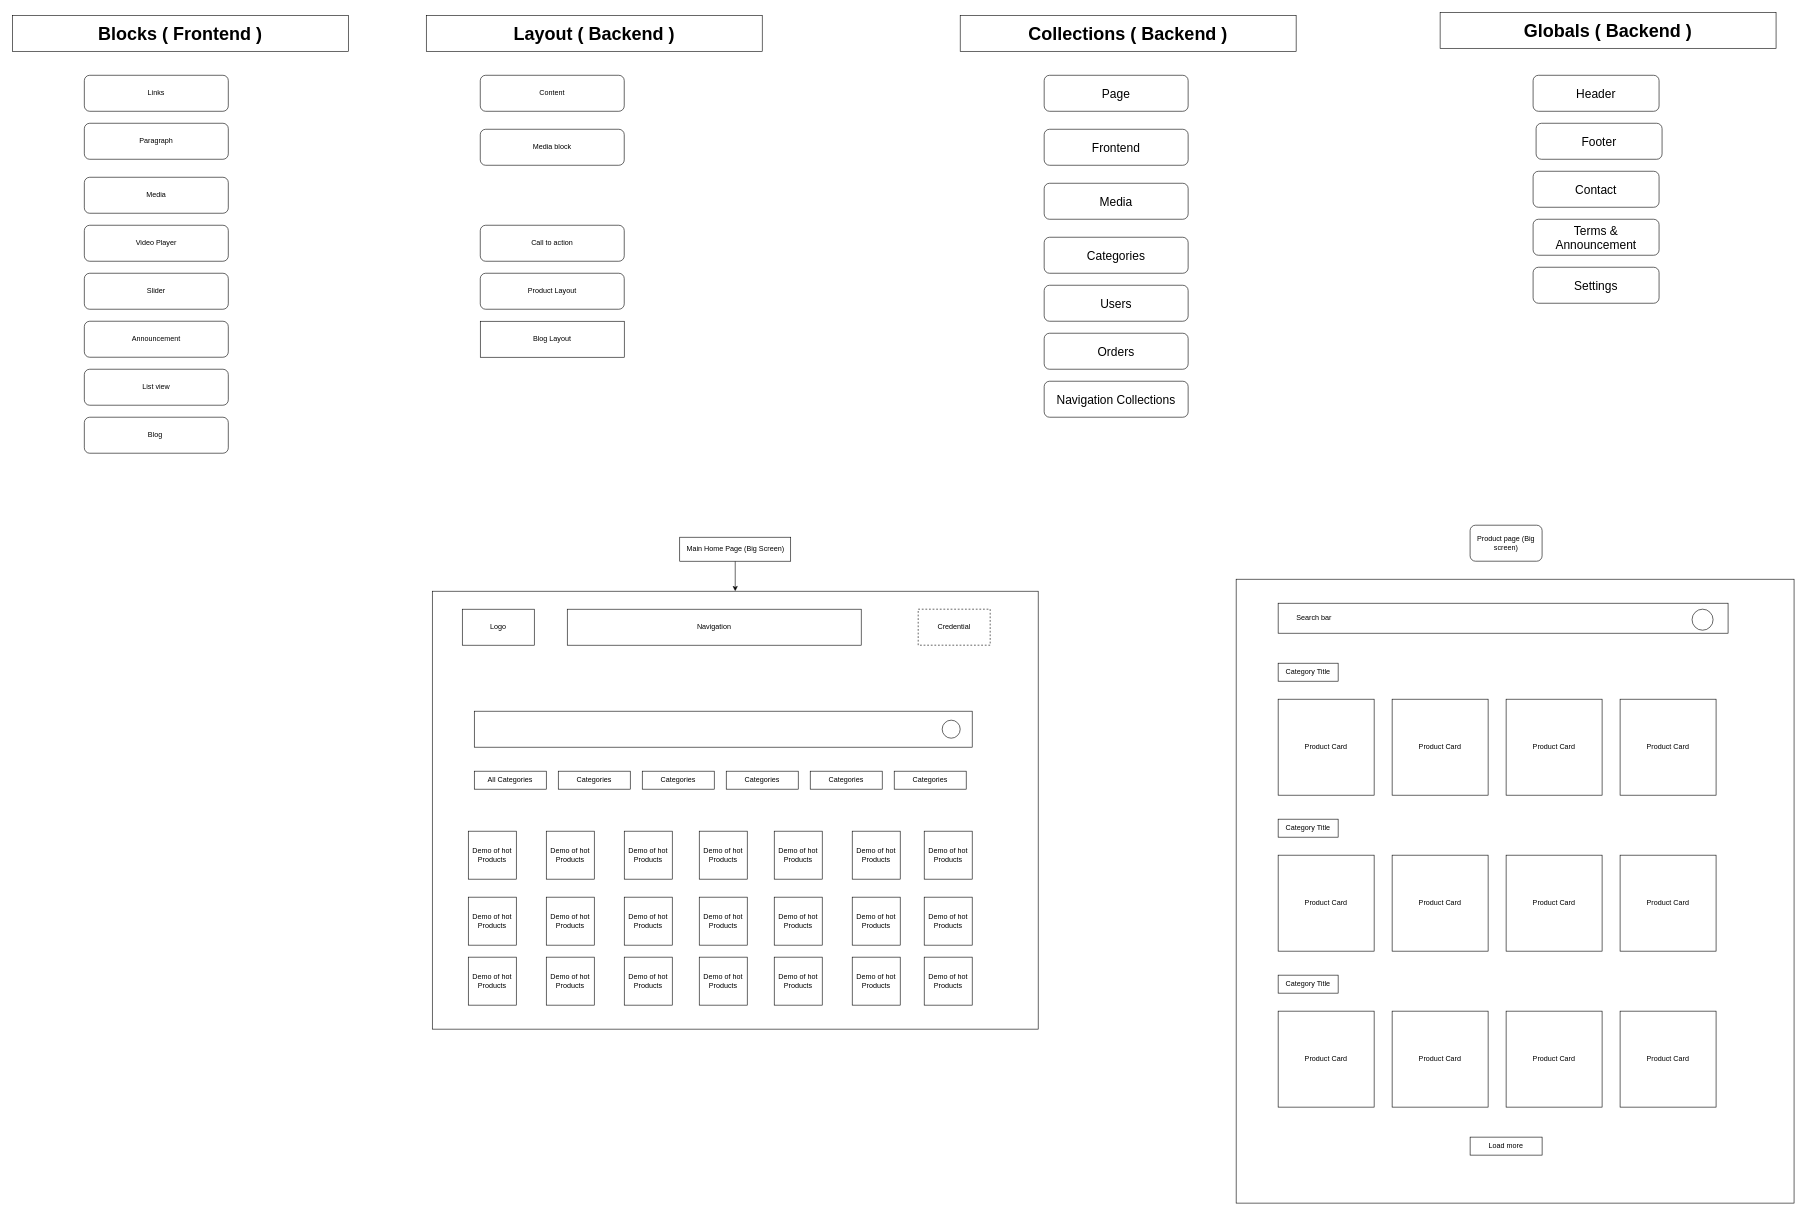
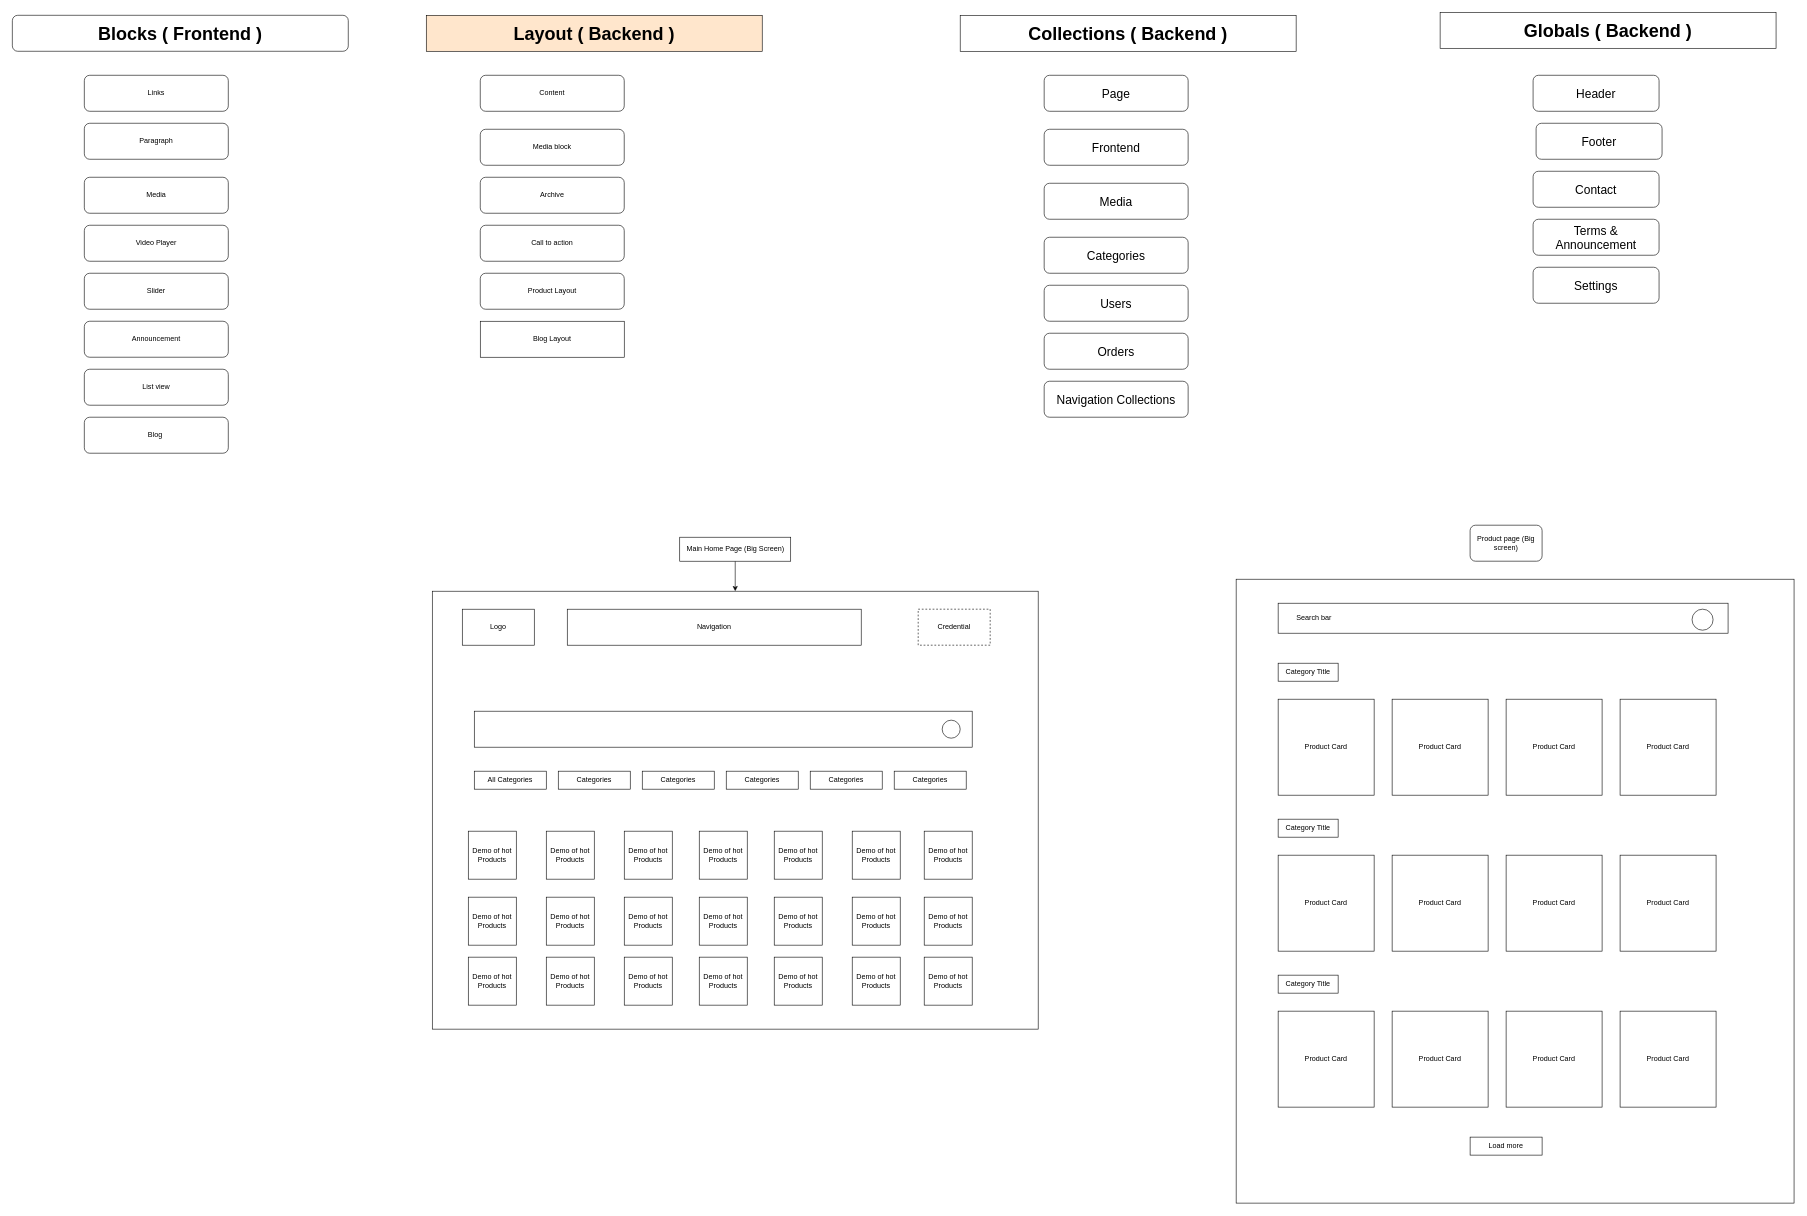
(180, 33) -> (180, 33)
(594, 33) -> (594, 33)
none -> (552, 195)
